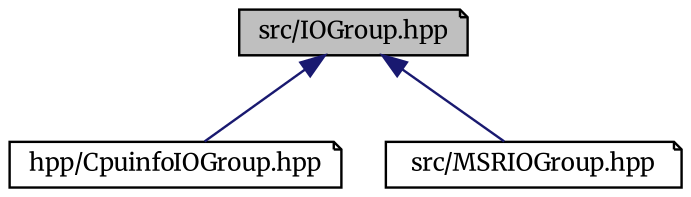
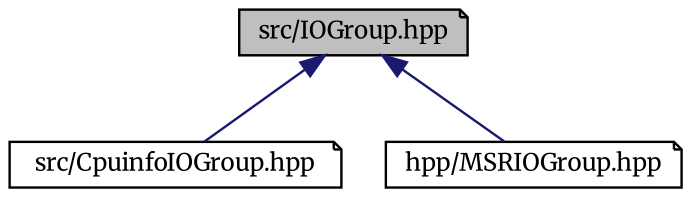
(176, 165) -> (176, 165)
(534, 165) -> (534, 165)
